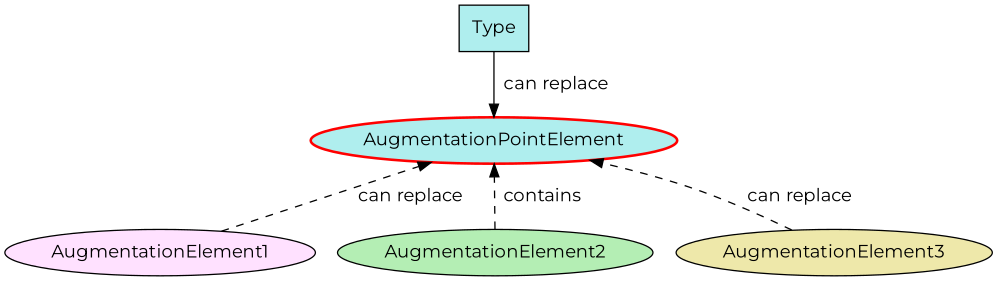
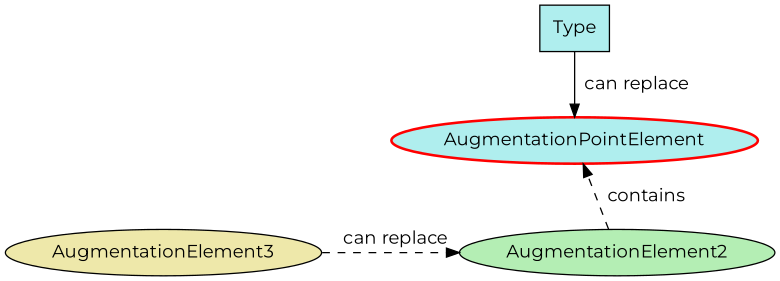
(699, 191) -> (384, 253)
(160, 253) -> none
